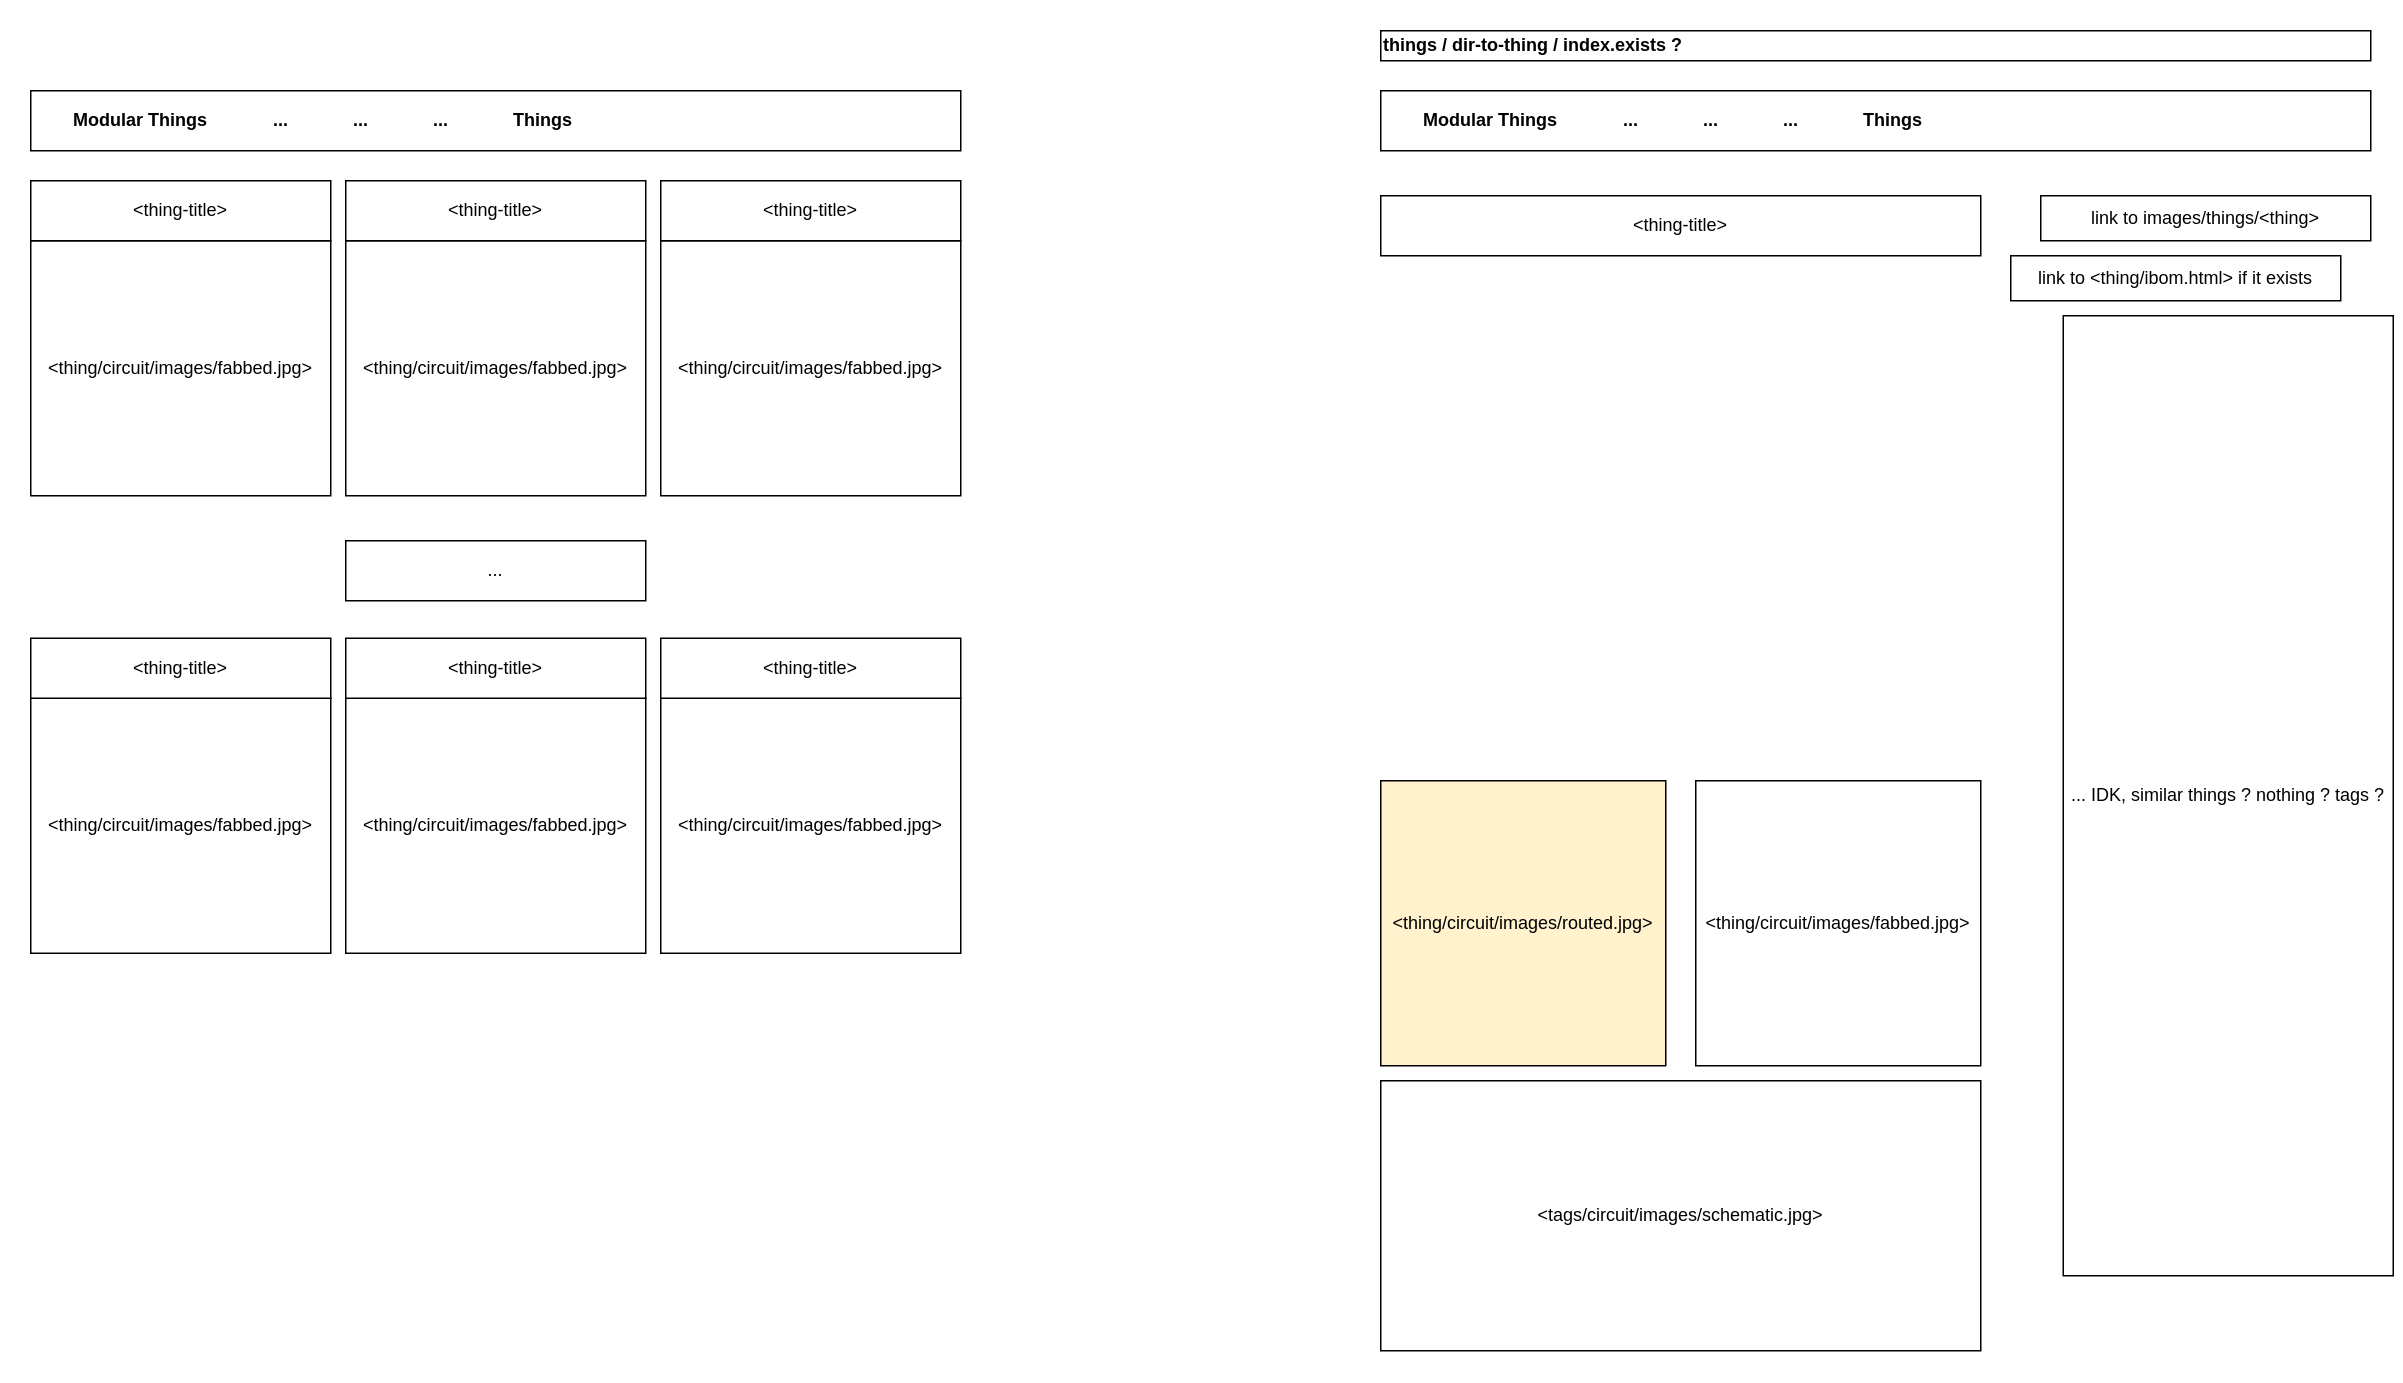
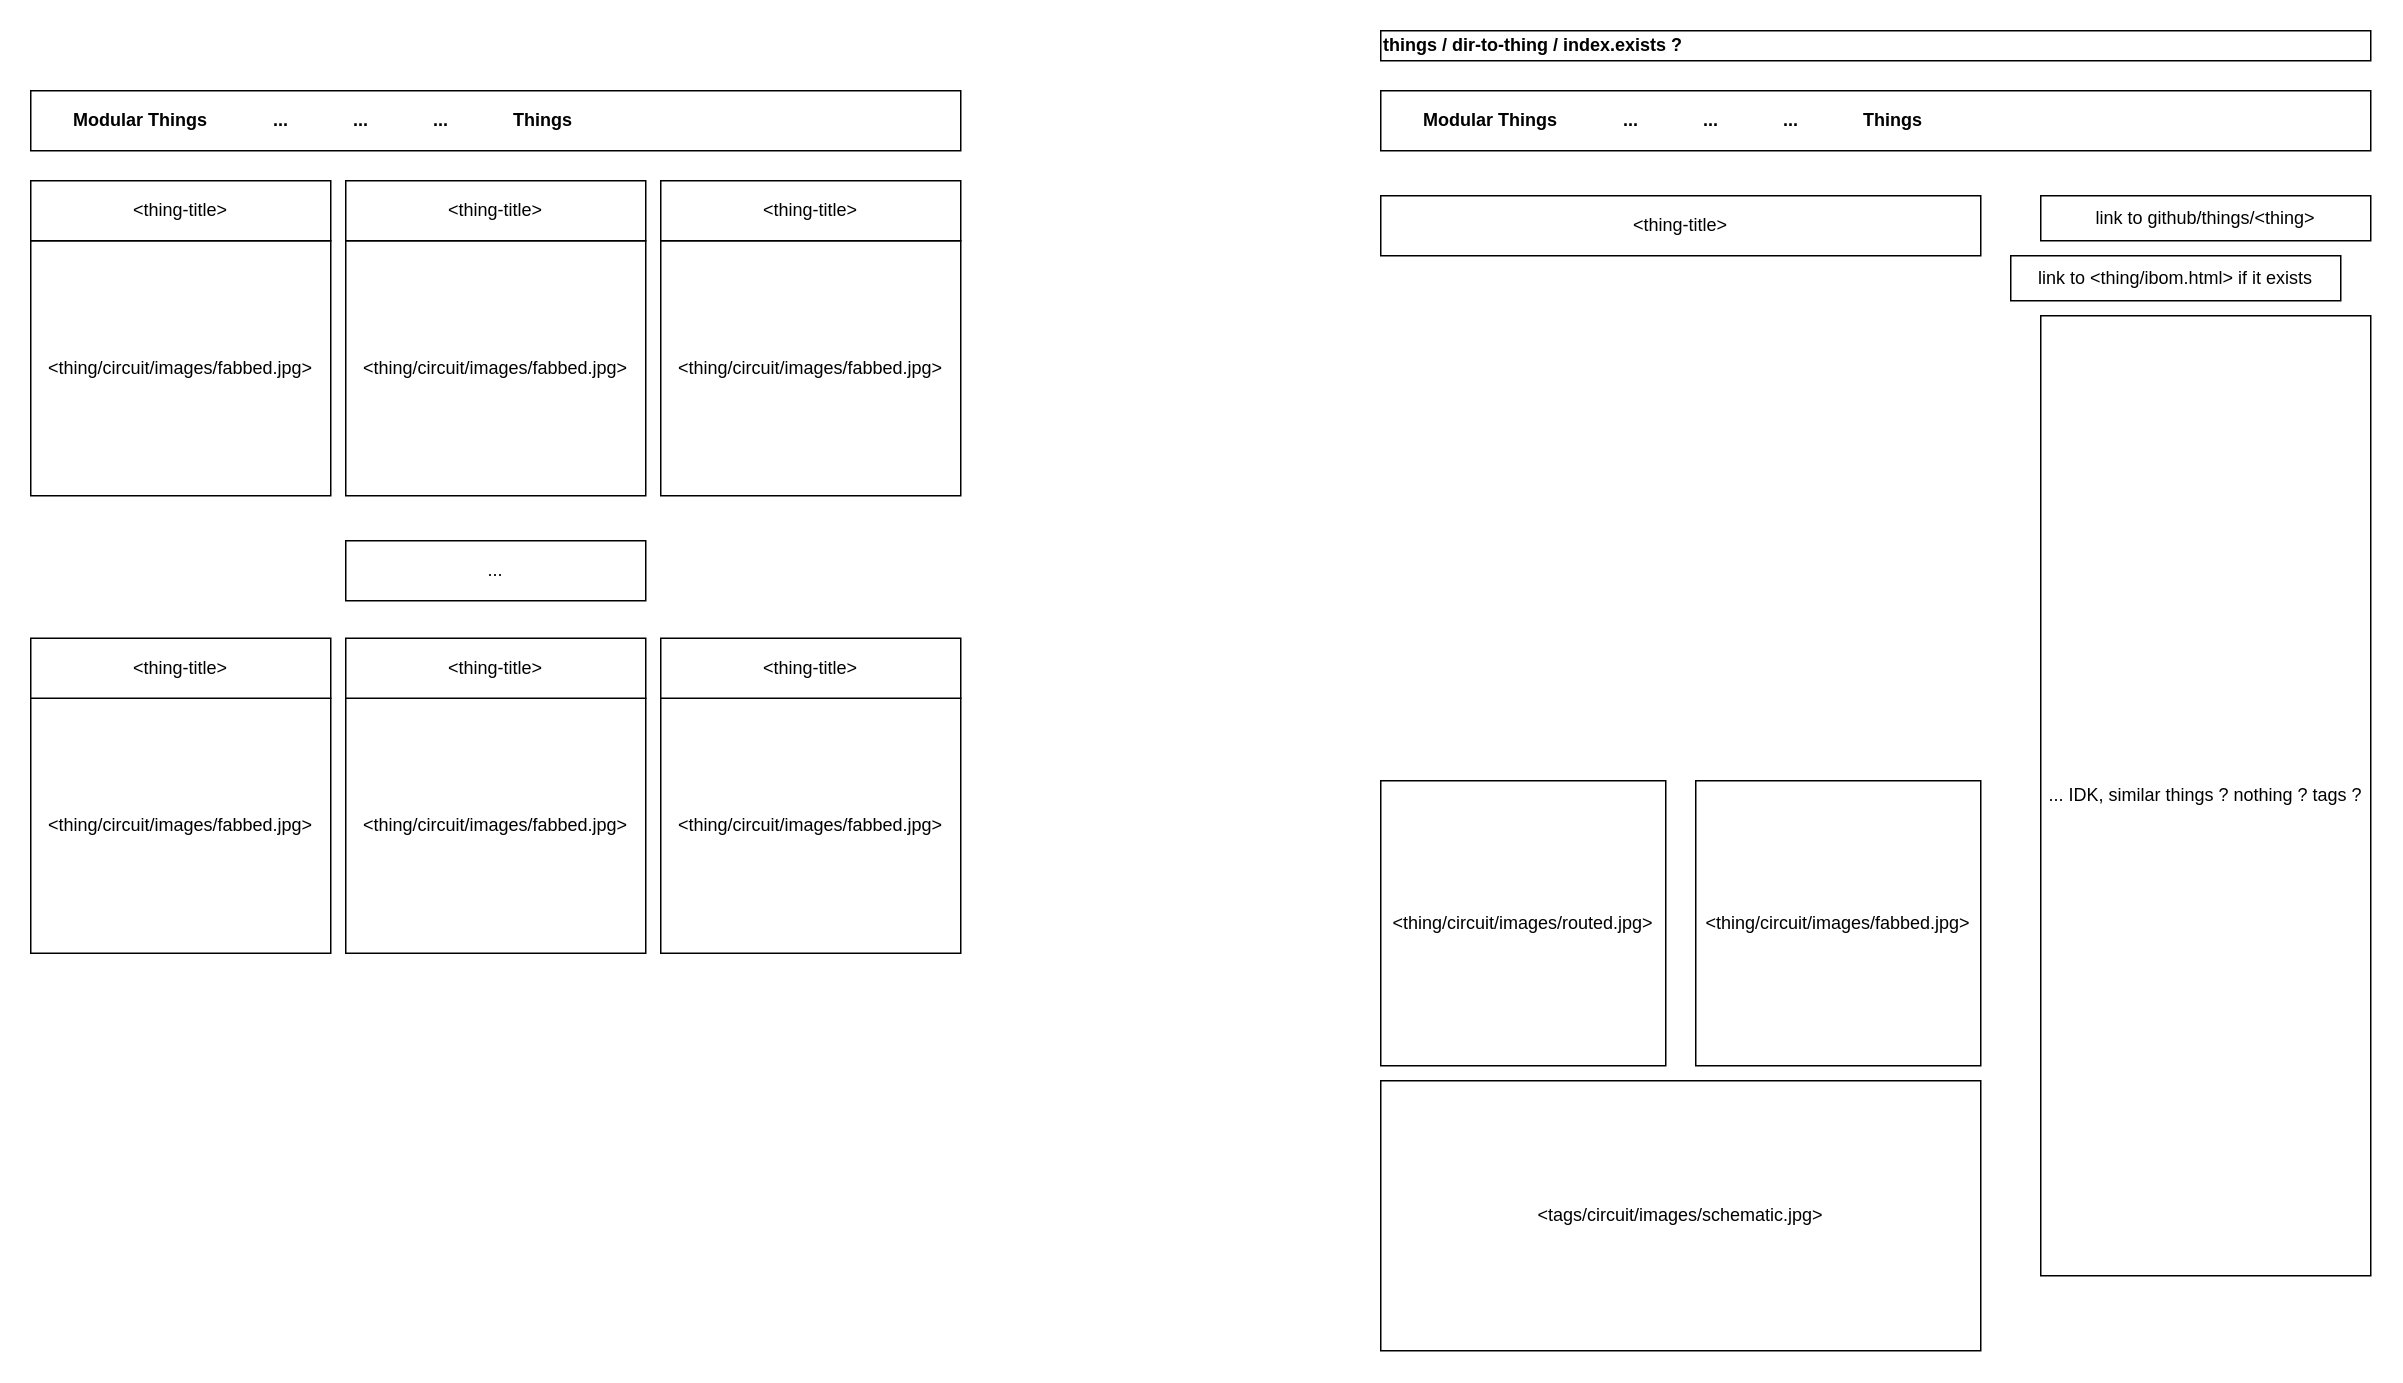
(2206, 218) -> (2206, 218)
(2228, 796) -> (2206, 796)
(1523, 923) -> (1523, 923)
